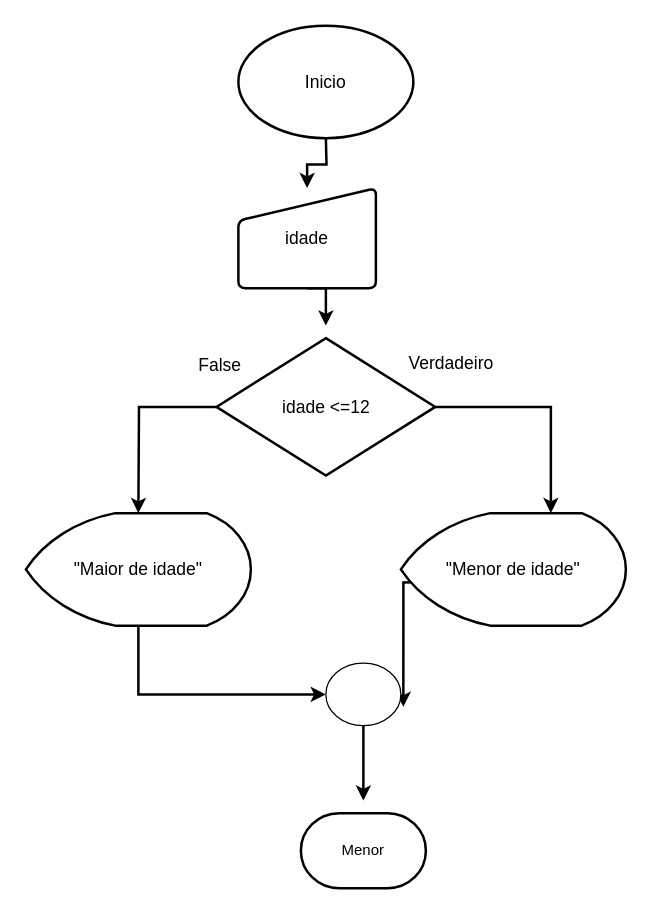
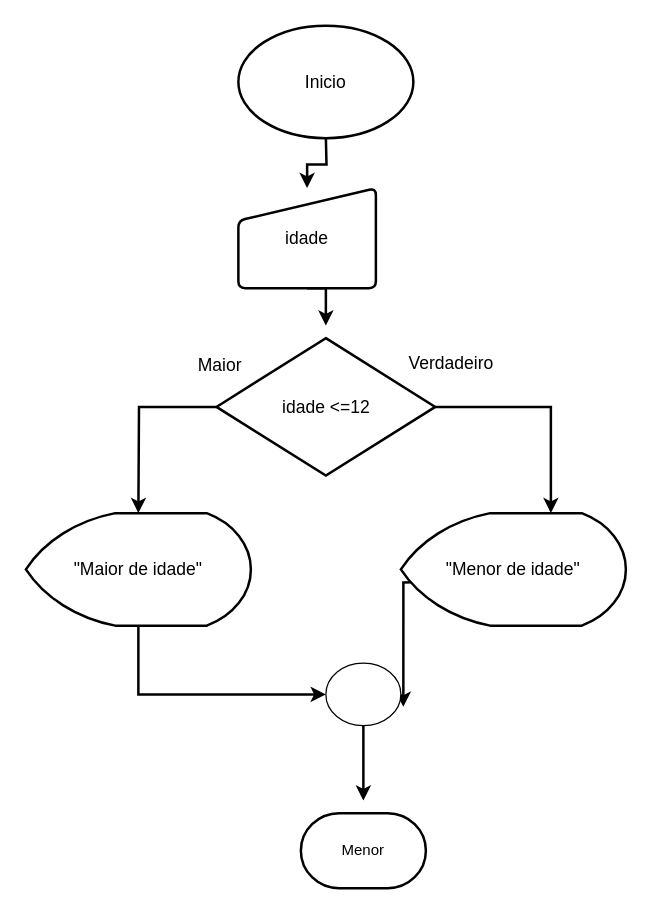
(220, 357) -> (220, 357)
